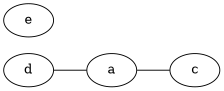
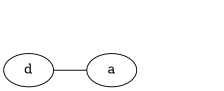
(29, 20) -> none
(195, 70) -> none
